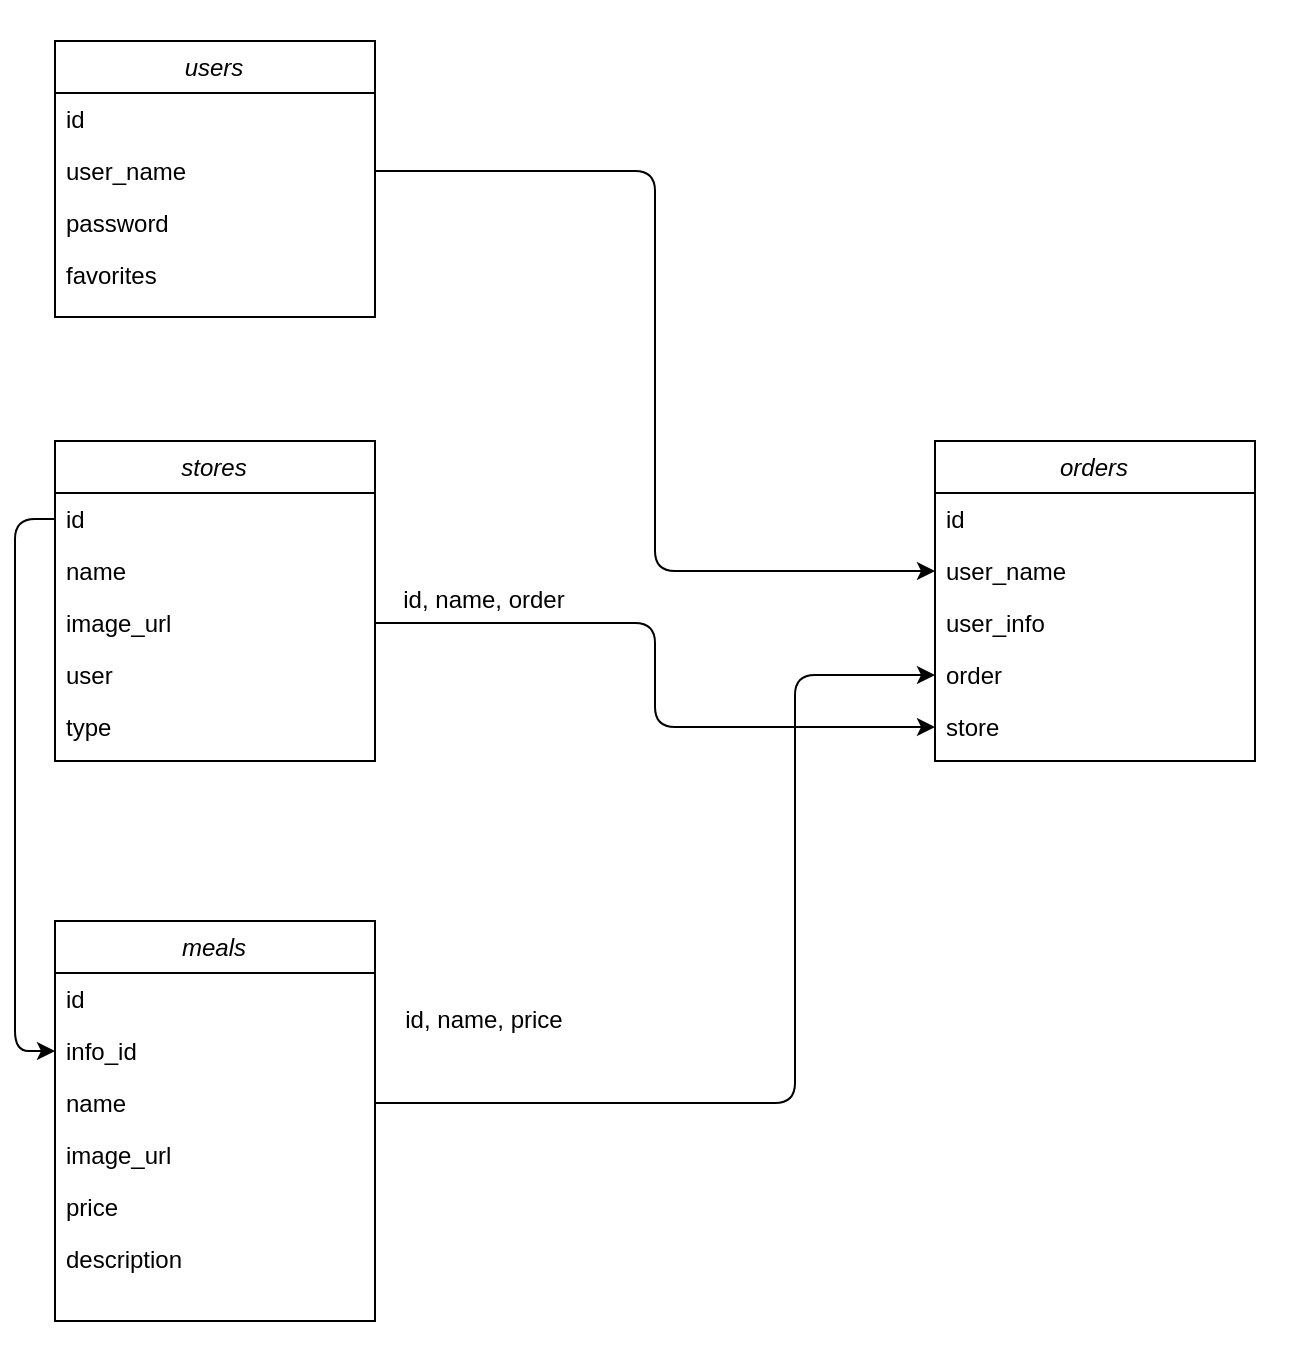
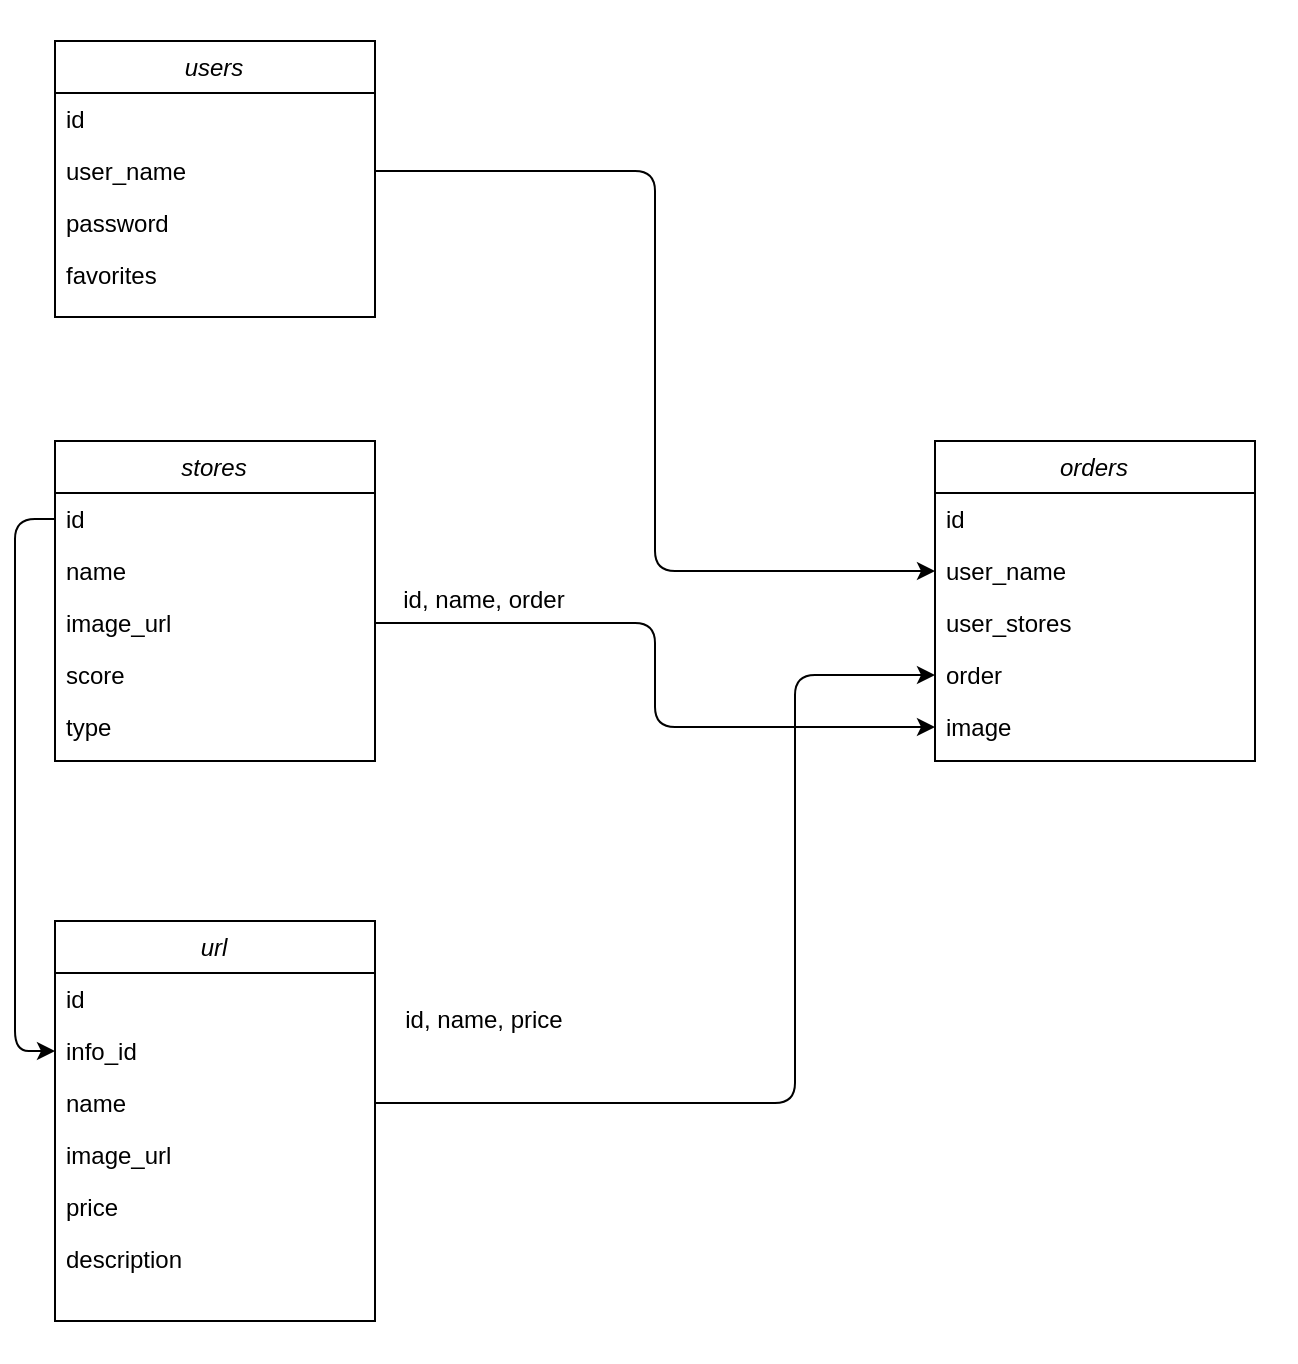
(1003, 624) -> (1020, 624)
(93, 676) -> (100, 676)
(980, 728) -> (976, 728)
(214, 948) -> (214, 948)
